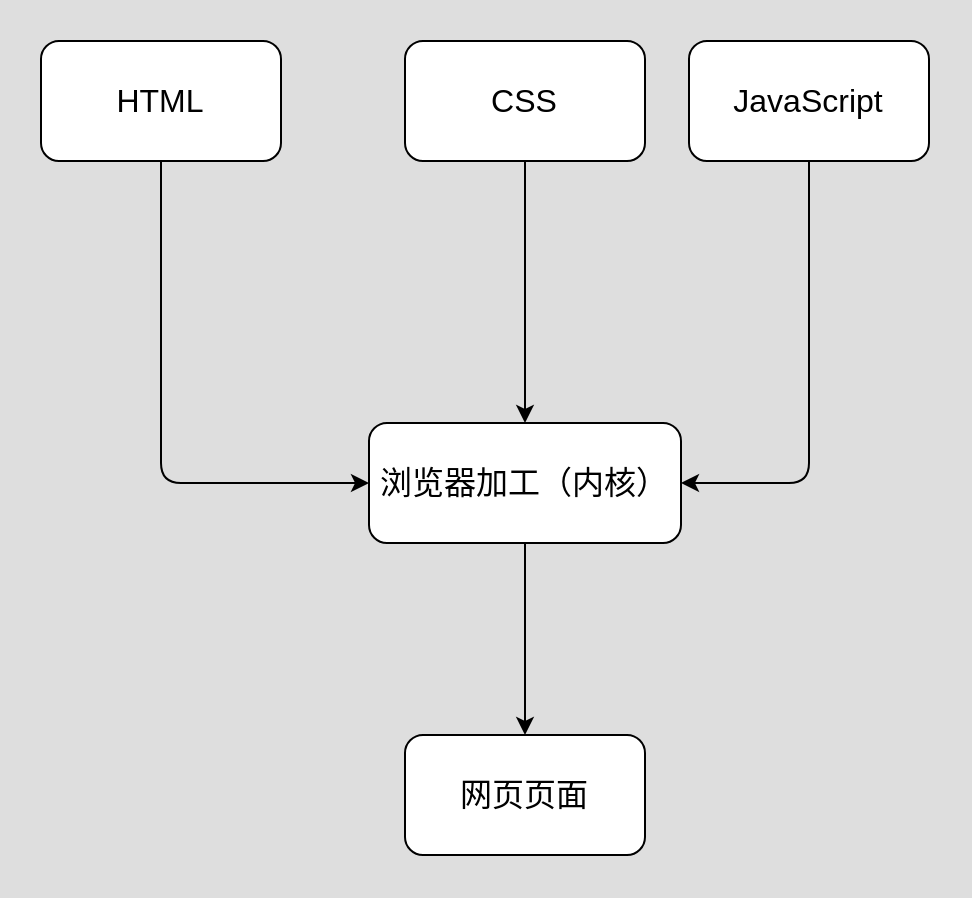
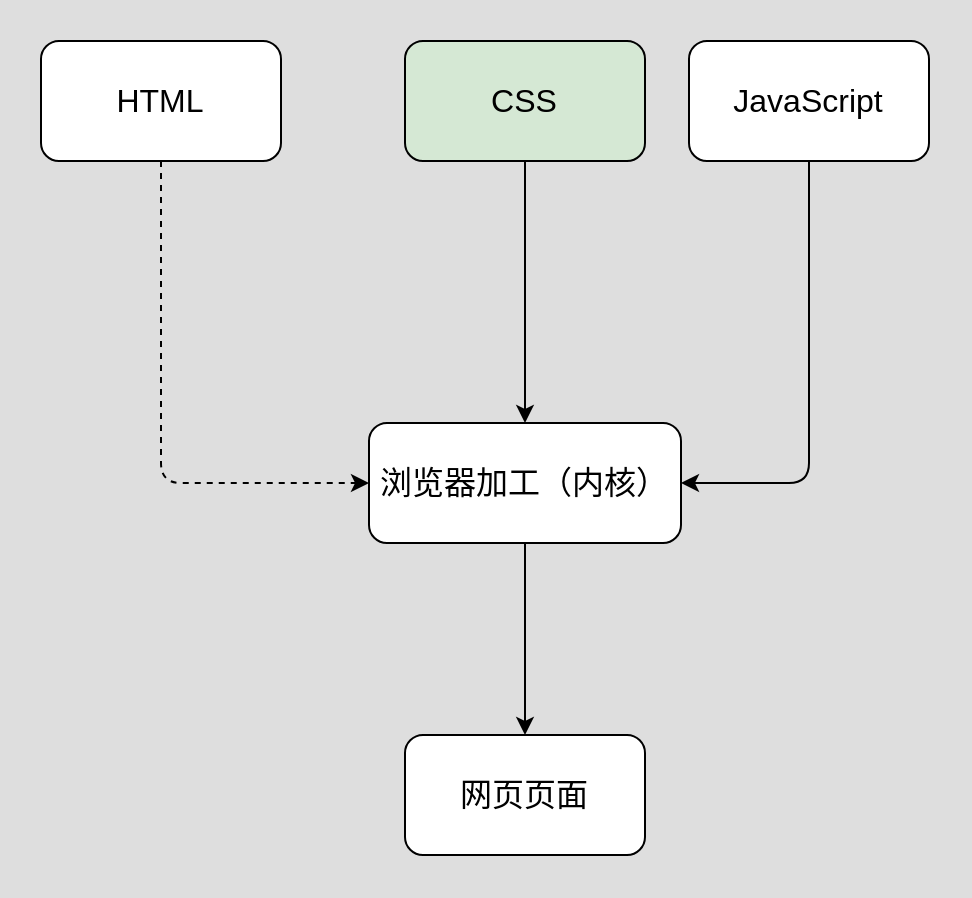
(525, 101) -> (525, 101)
(161, 412) -> (161, 412)
